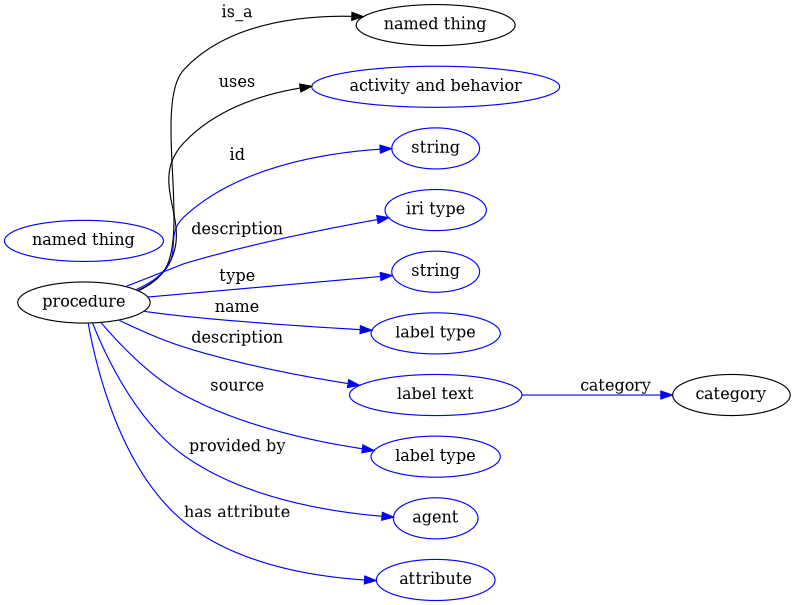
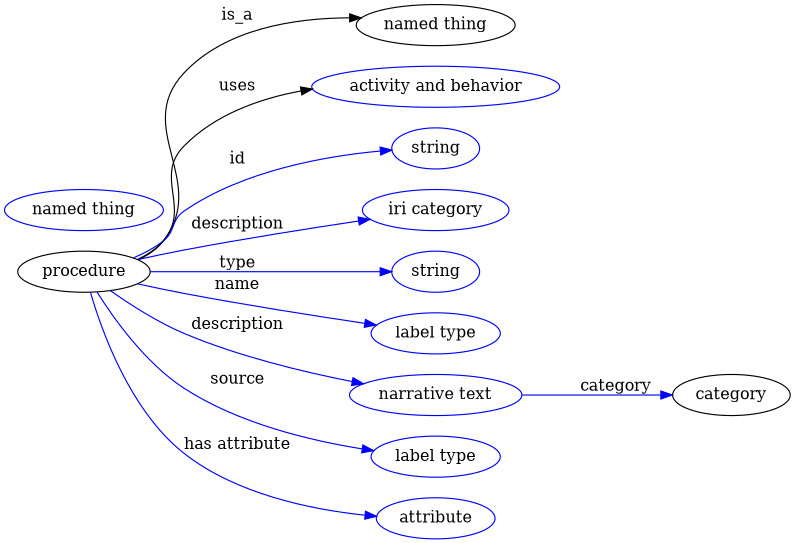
(436, 210) -> (436, 210)
(436, 395) -> (436, 395)
(436, 518) -> none
